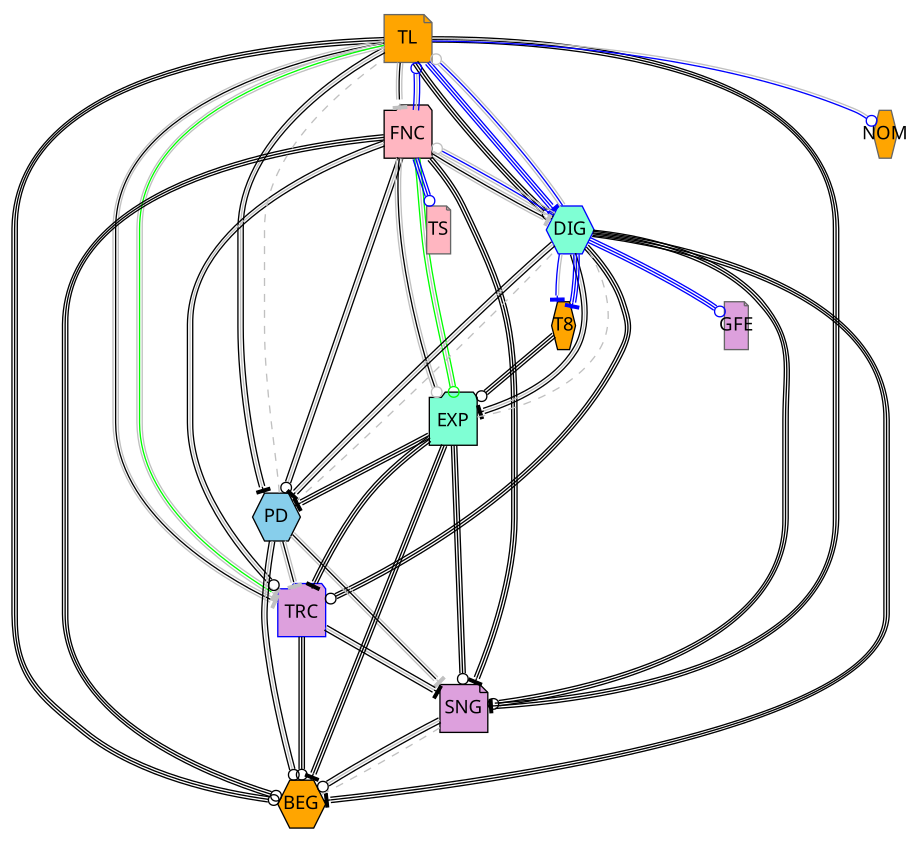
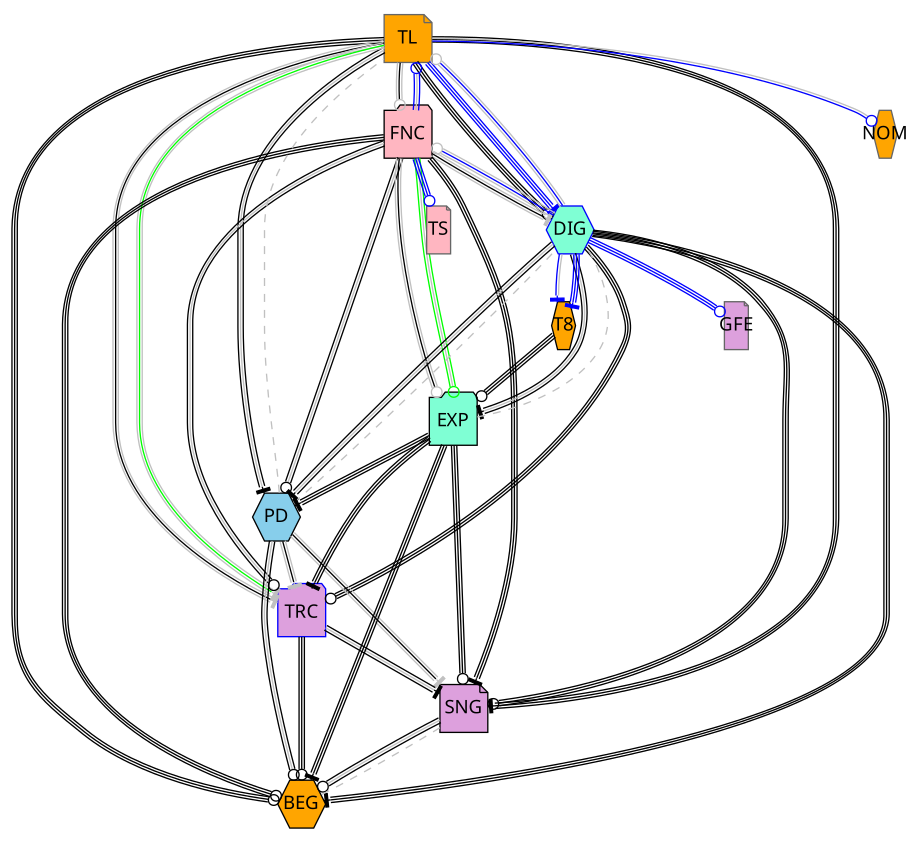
(399, 81) -> (399, 81)
